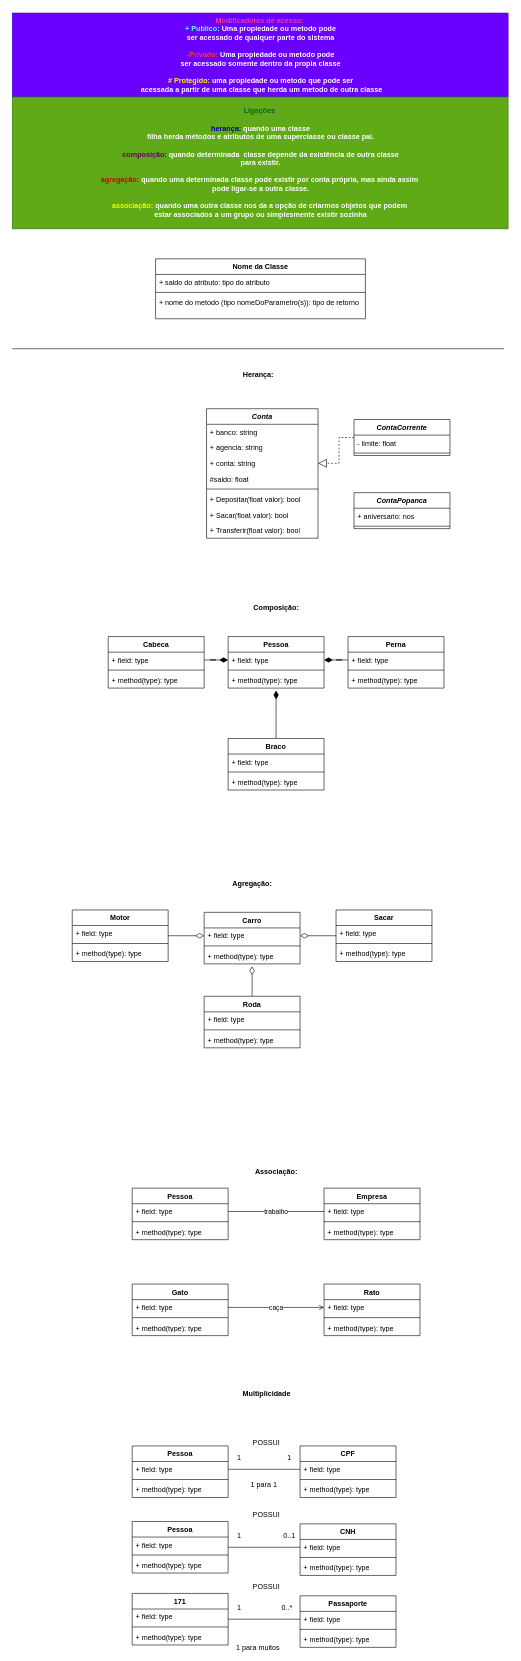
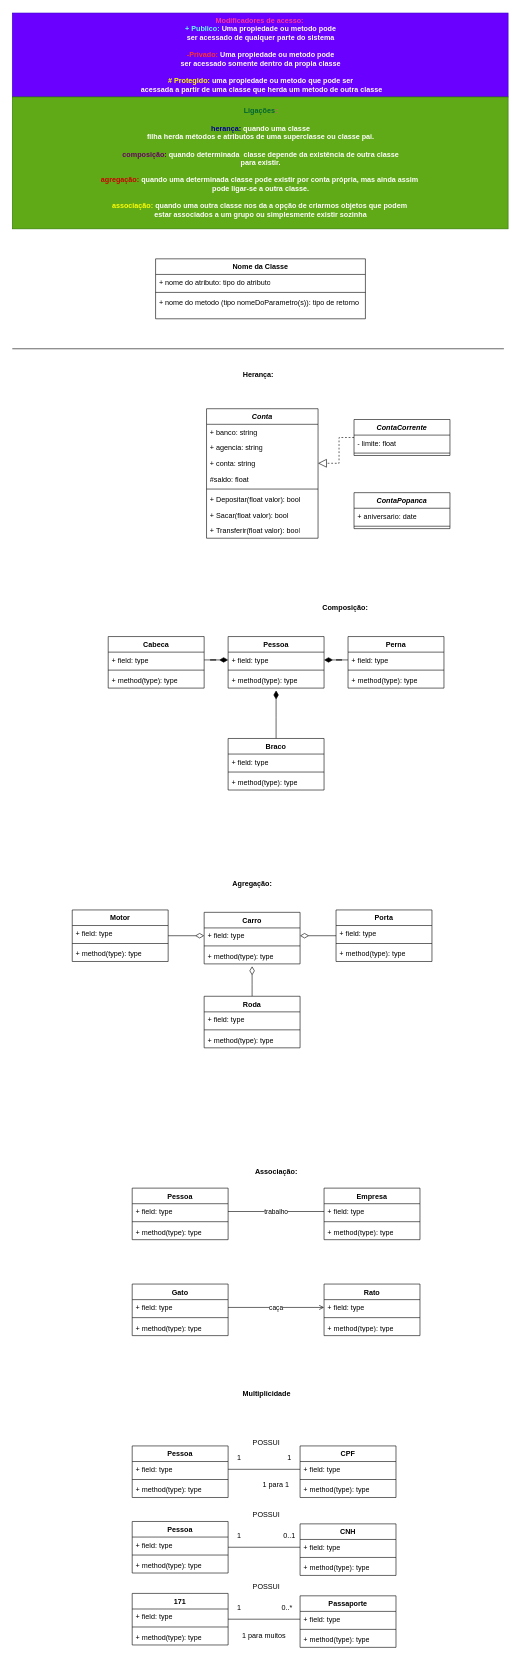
(224, 282) -> (223, 282)
(390, 516) -> (392, 516)
(276, 608) -> (345, 608)
(384, 918) -> (384, 918)
(264, 1485) -> (276, 1485)
(258, 1649) -> (264, 1637)
